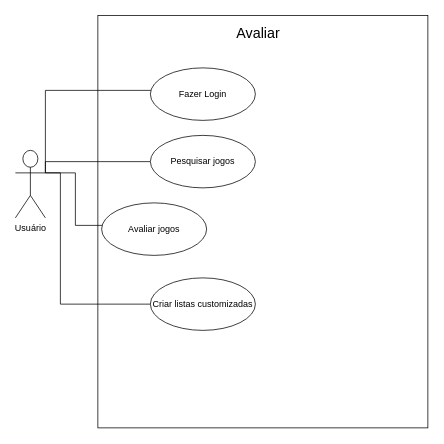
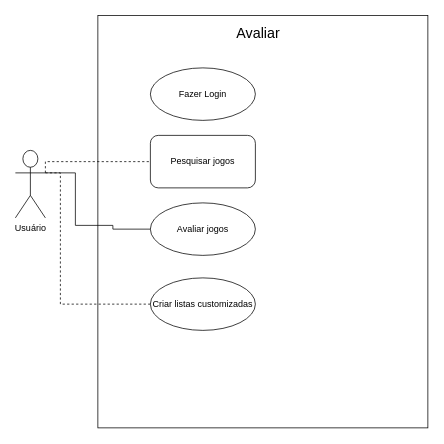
(63, 90) -> none
(98, 162) -> (98, 162)
(203, 162) -> (203, 162)
(154, 229) -> (203, 229)
(60, 283) -> (60, 283)
